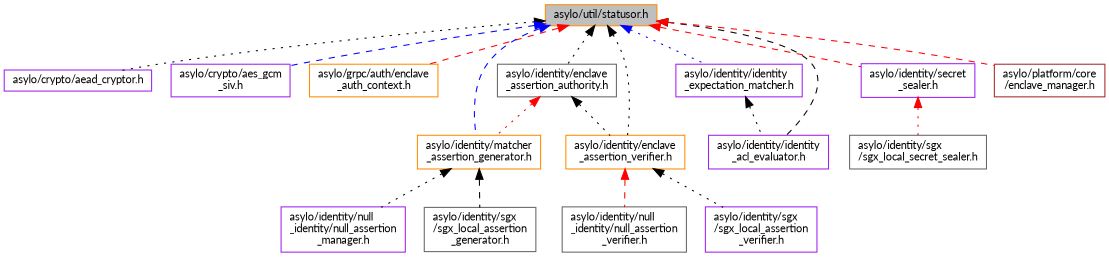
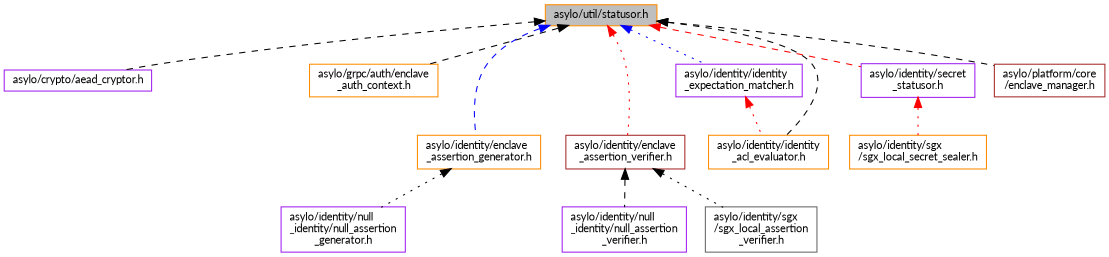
(831, 41) -> (831, 41)
(328, 42) -> (328, 42)
(492, 47) -> (492, 47)
(231, 81) -> none
(557, 81) -> none
(918, 81) -> (918, 81)
(629, 84) -> (629, 84)
(756, 121) -> (756, 121)
(479, 152) -> (479, 152)
(625, 152) -> (625, 152)
(769, 152) -> (769, 152)
(918, 152) -> (918, 152)
(625, 193) -> (625, 193)
(343, 230) -> (343, 230)
(480, 230) -> none
(624, 230) -> (624, 230)
(761, 230) -> (761, 230)
